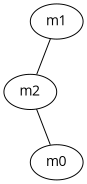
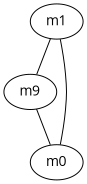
(30, 92) -> (30, 92)
none -> (66, 92)
